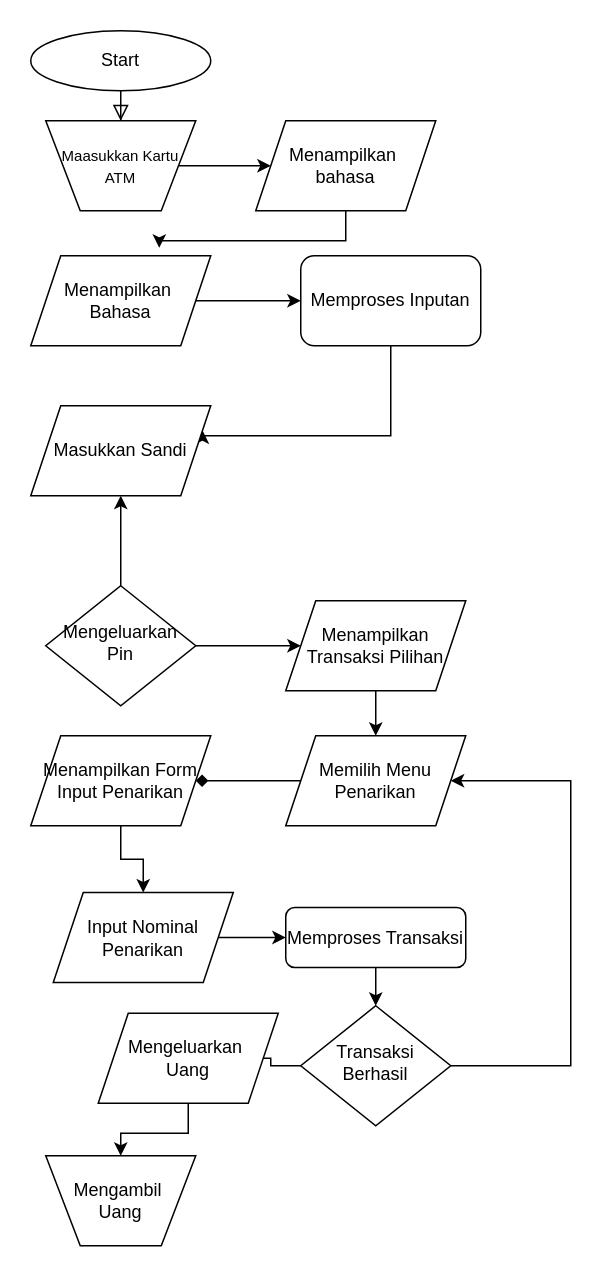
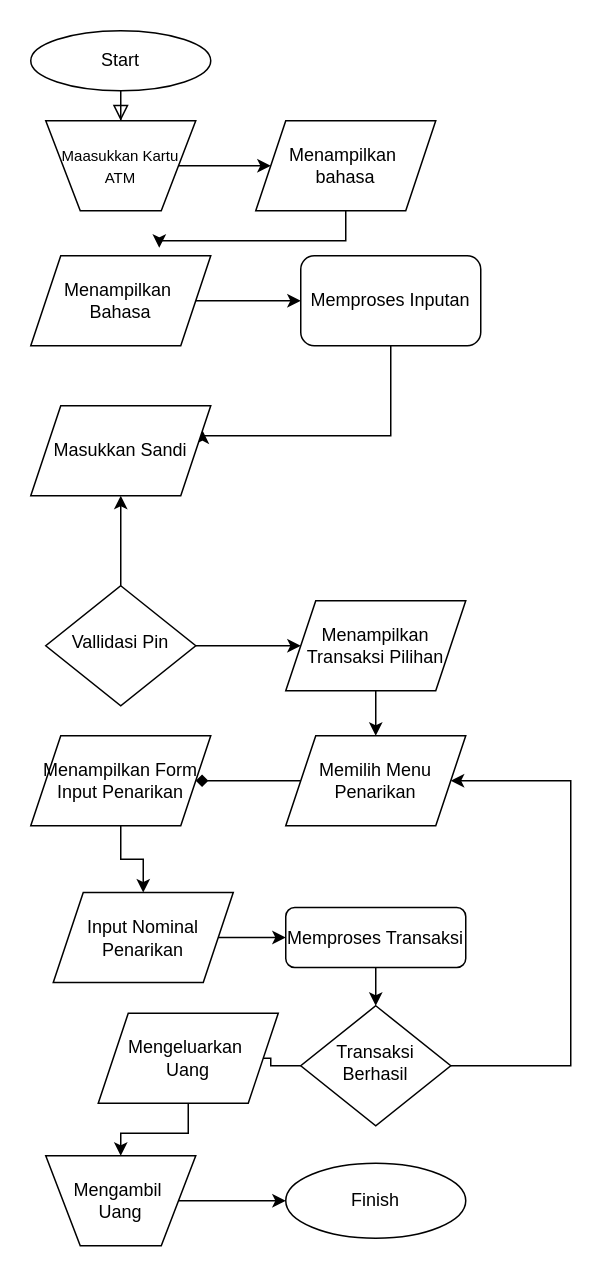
(121, 643) -> (121, 643)
none -> (227, 1201)
none -> (376, 1201)
